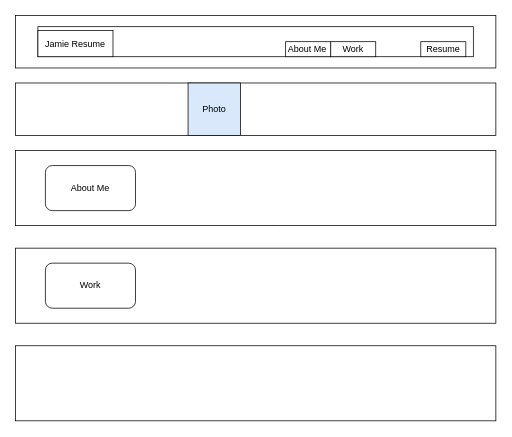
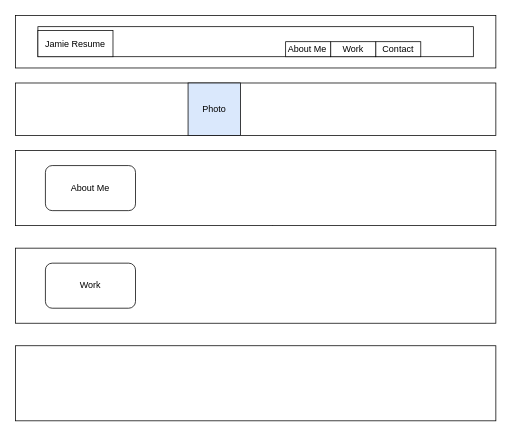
none -> (398, 49)
(443, 49) -> none
